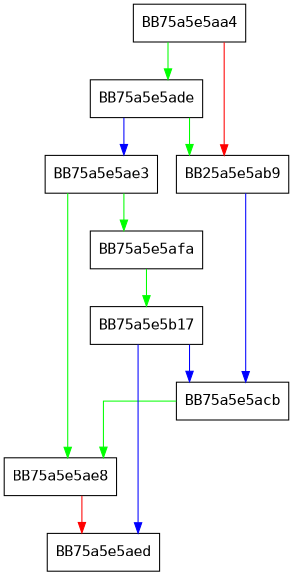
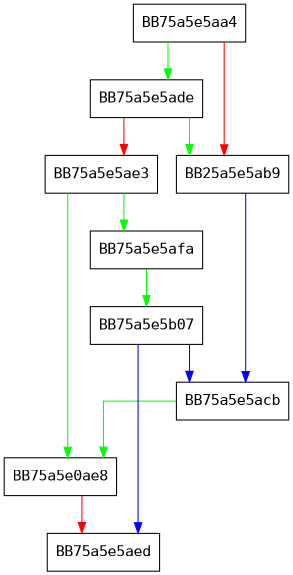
(124, 131) -> (124, 131)
(146, 325) -> (146, 325)
(60, 477) -> (60, 477)
